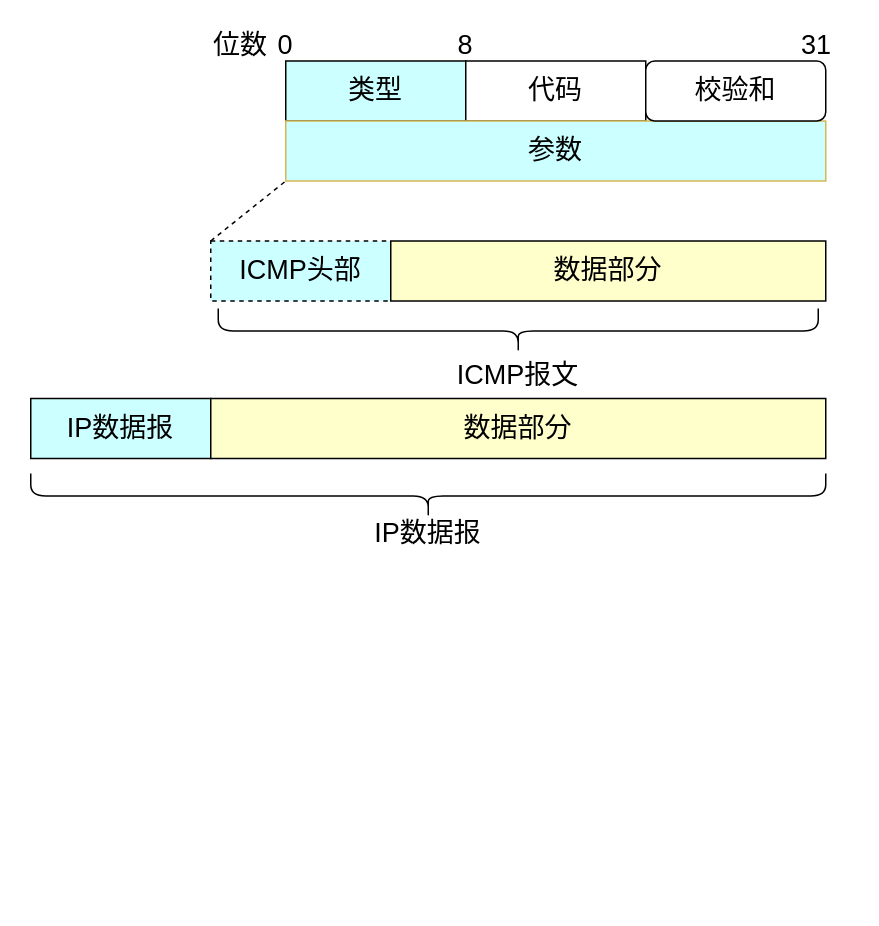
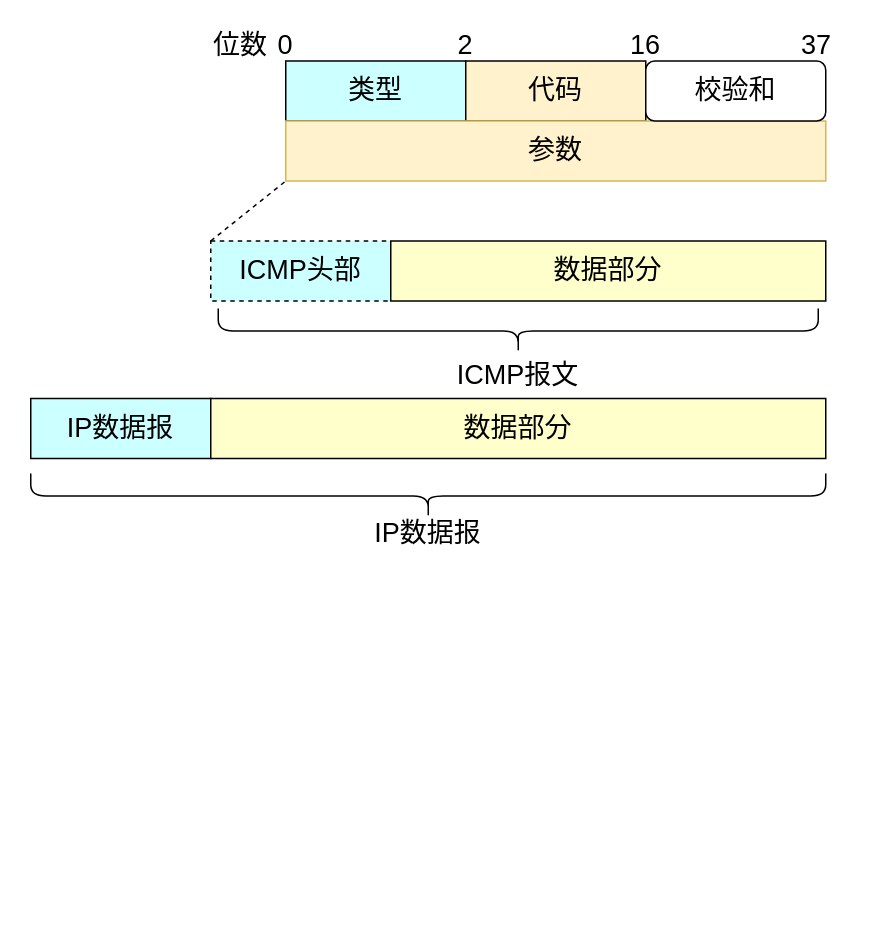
(466, 46) -> (466, 46)
none -> (646, 46)
(817, 46) -> (817, 46)
(556, 91) -> (556, 91)
(556, 151) -> (556, 151)
